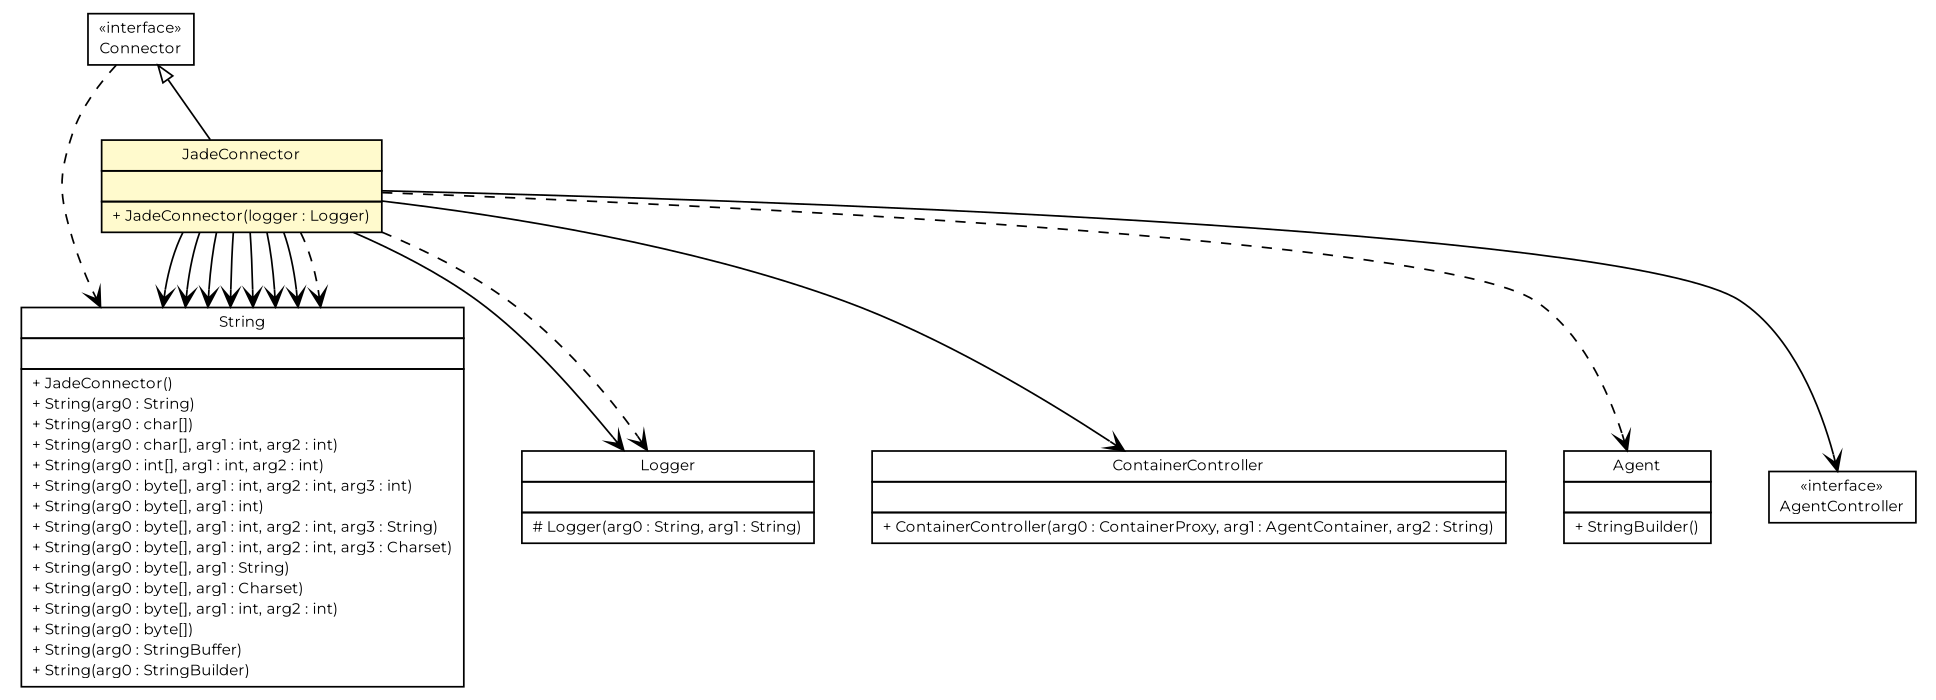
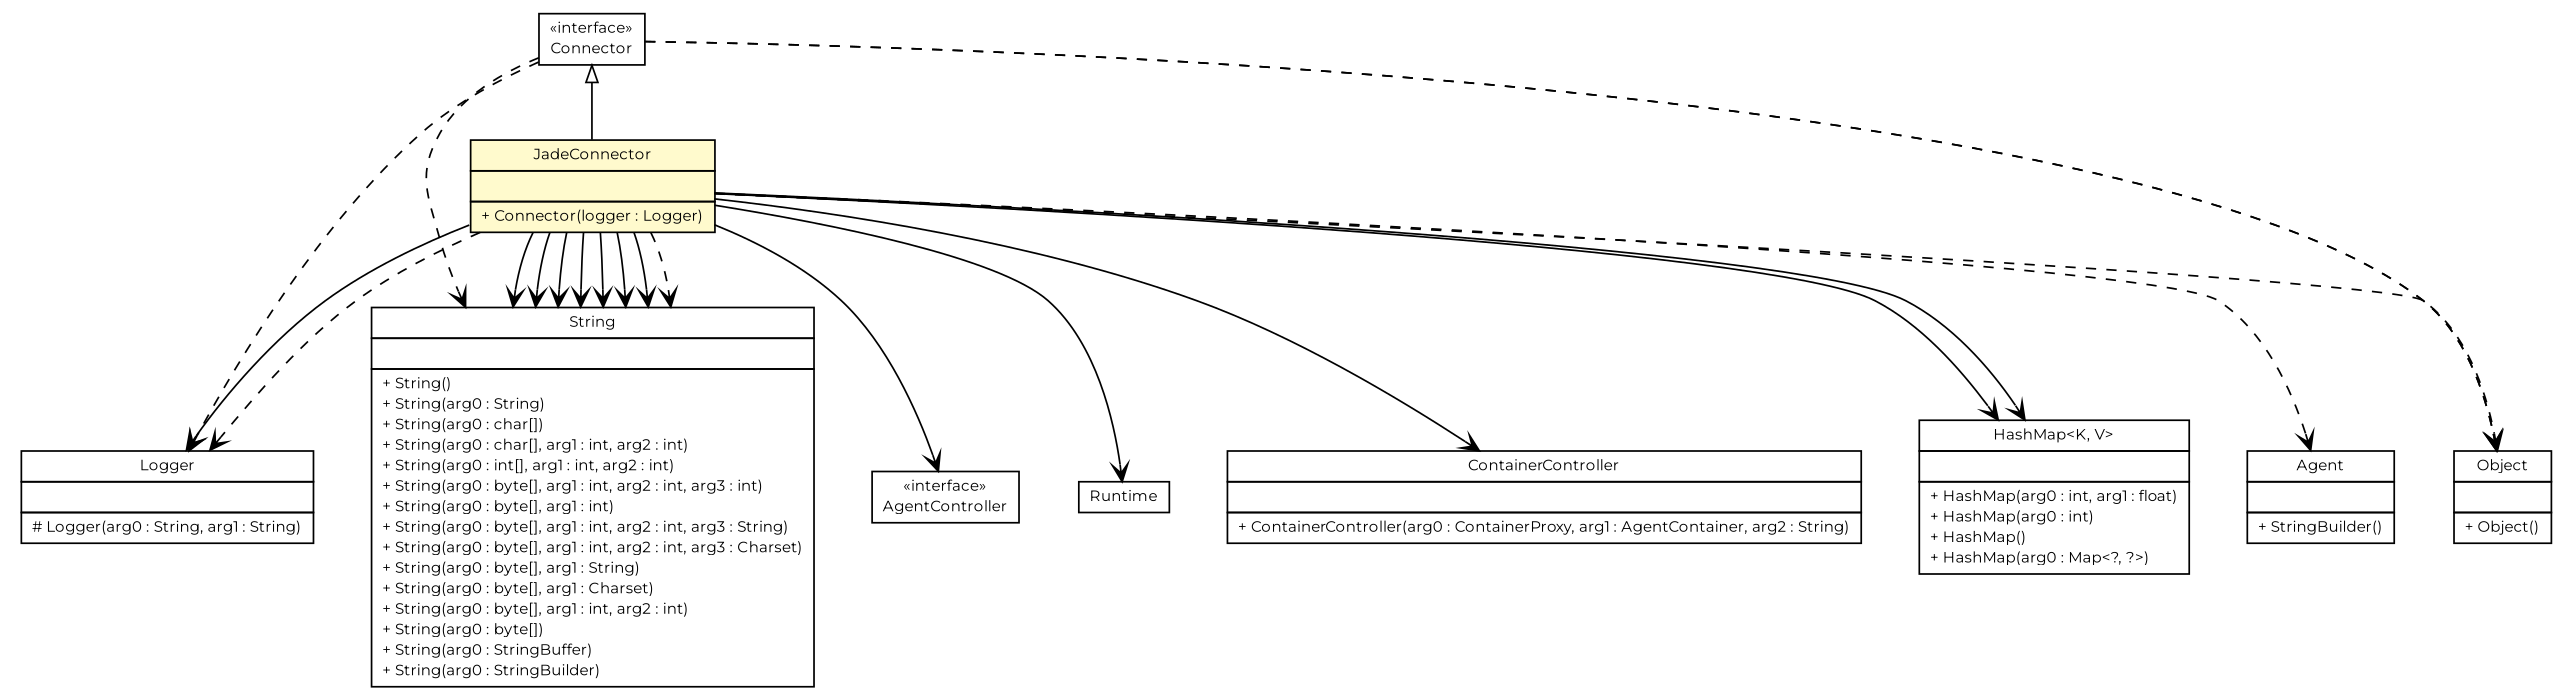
(242, 216) -> (593, 216)
none -> (339, 221)
(103, 384) -> (418, 384)
none -> (1123, 497)
none -> (2054, 497)
none -> (2502, 497)
